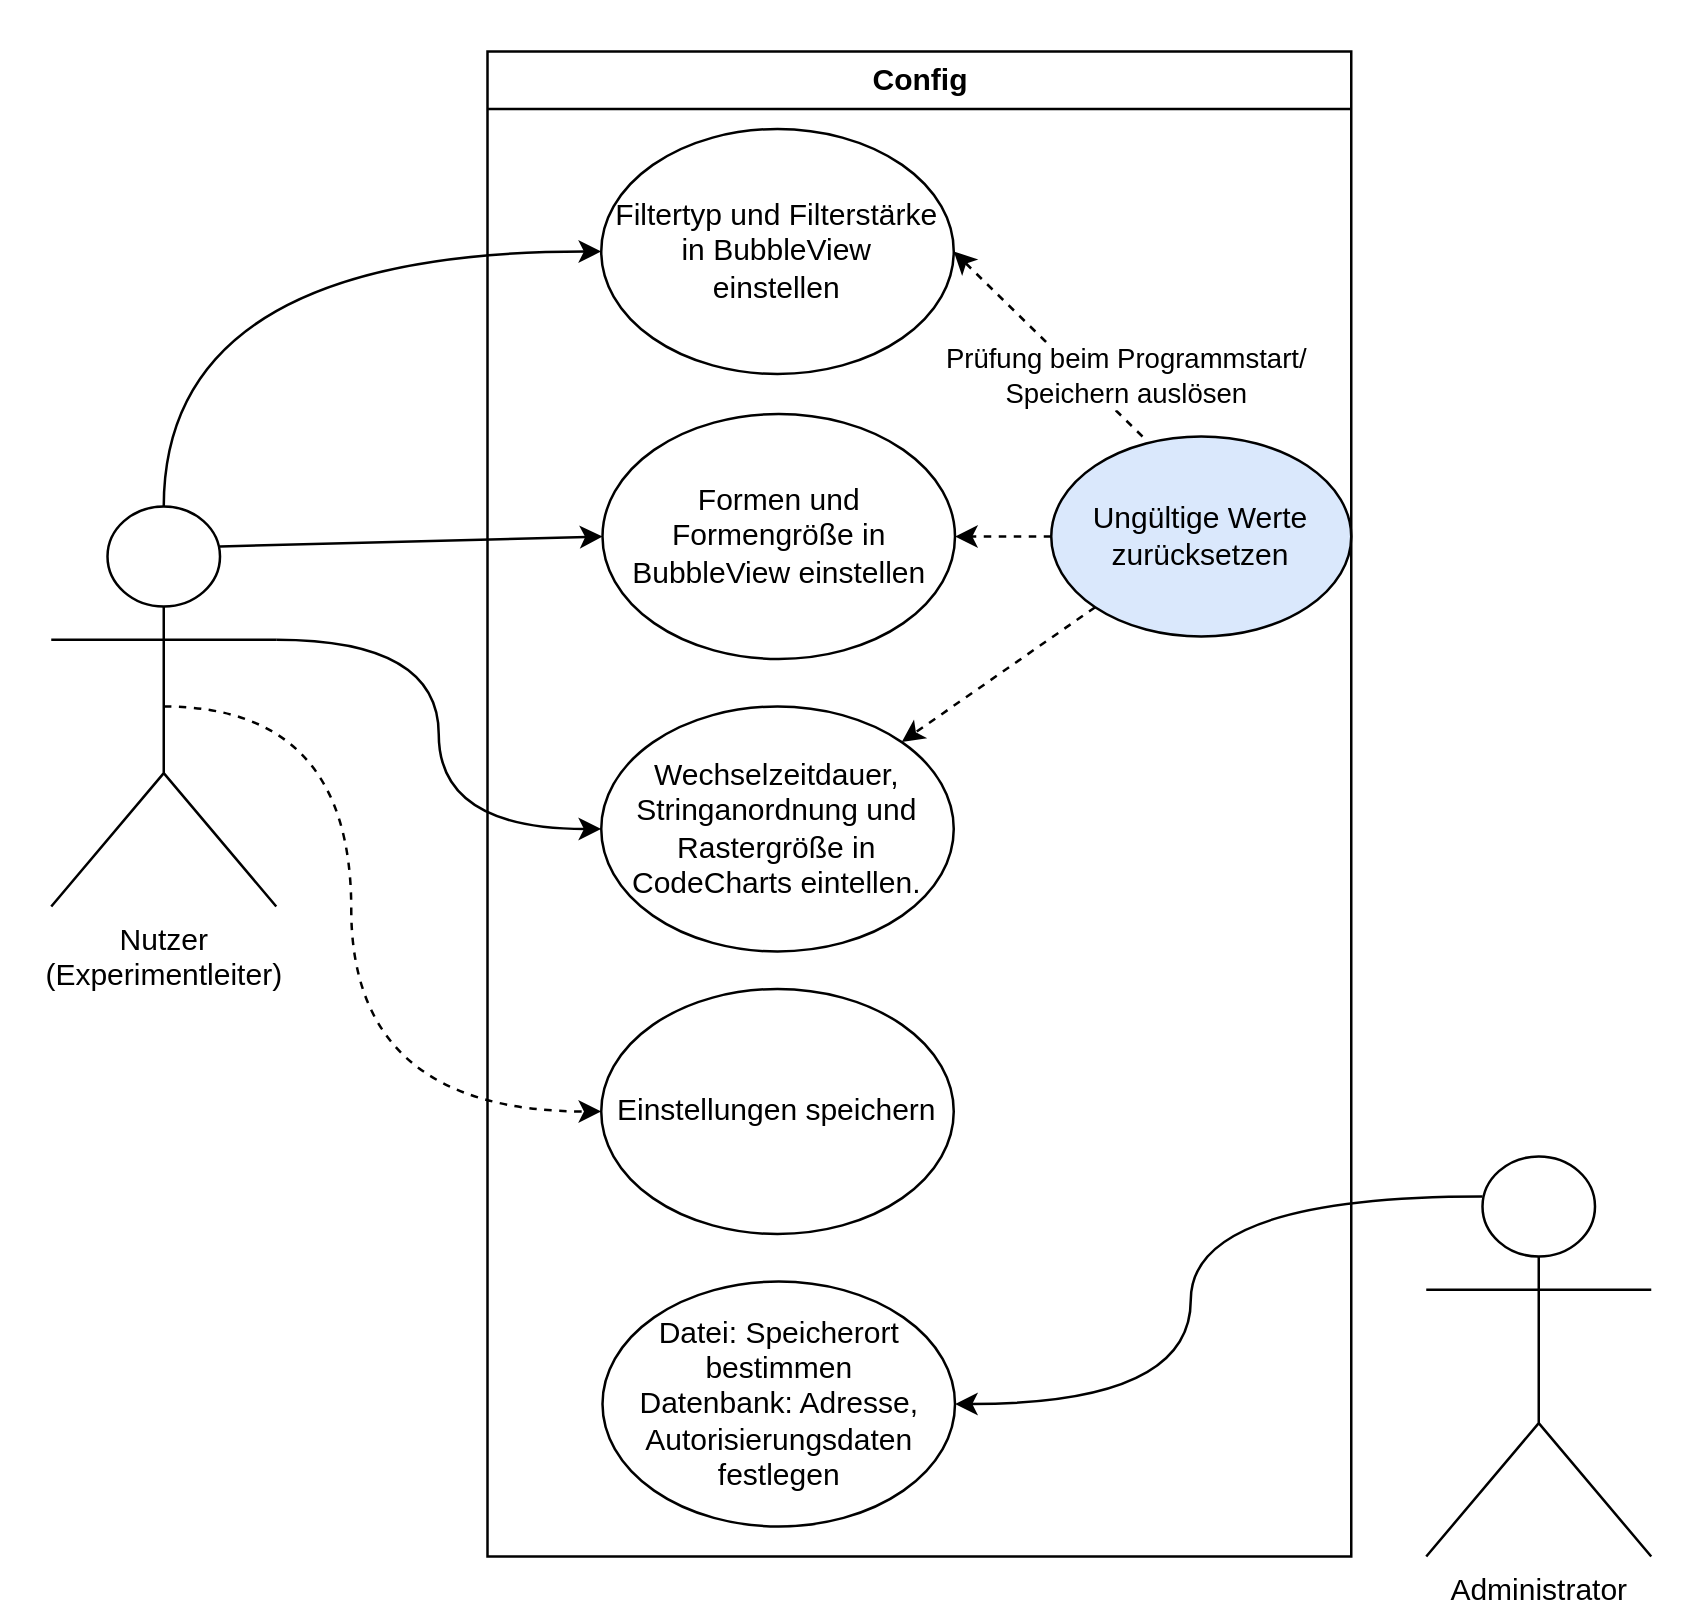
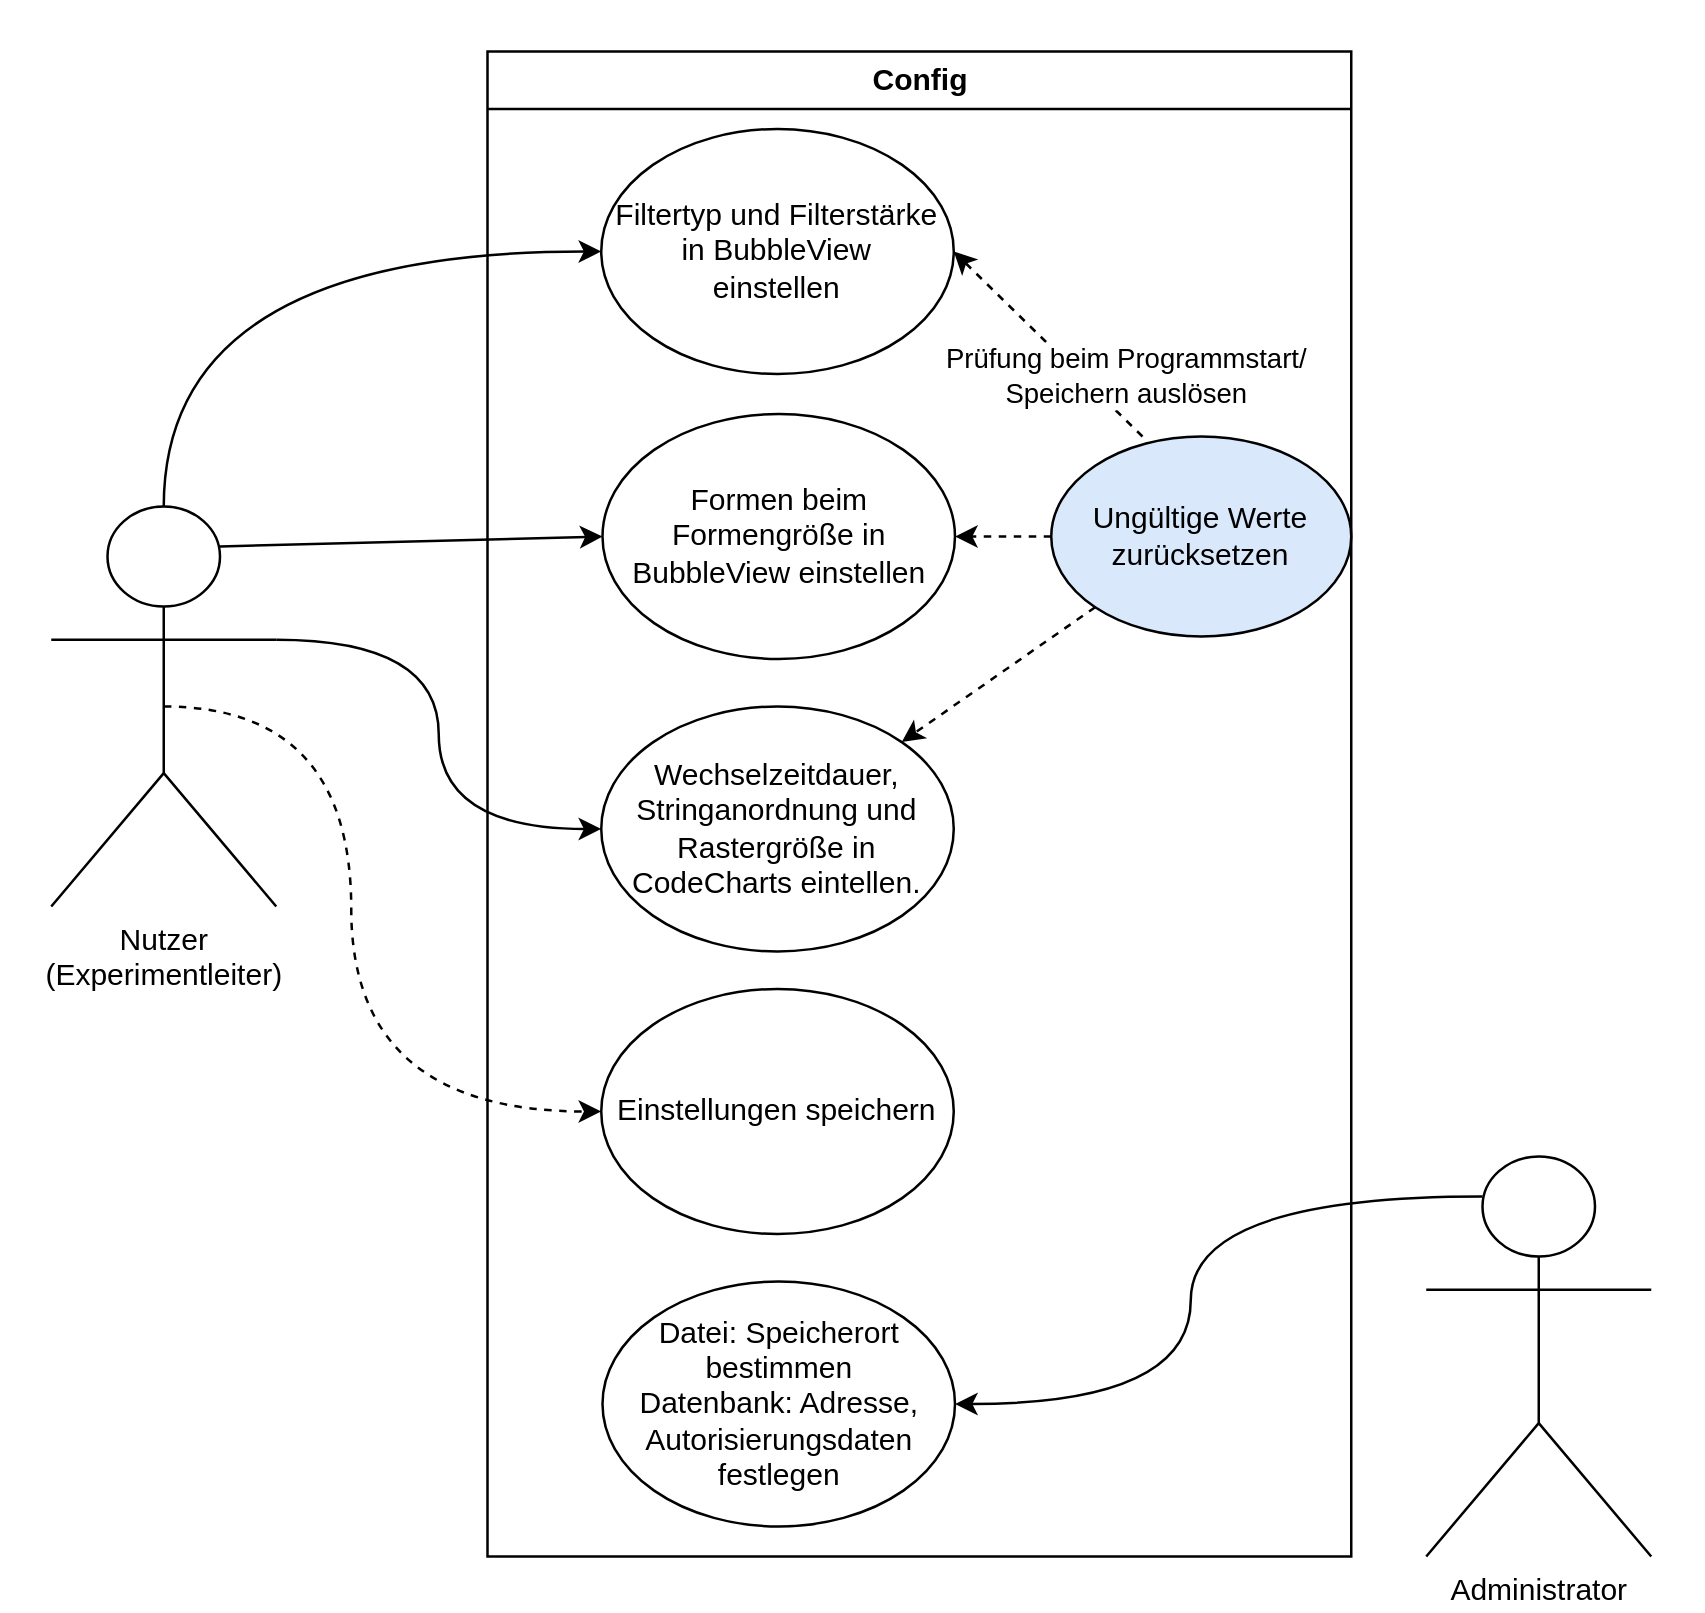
(780, 536) -> (780, 536)
